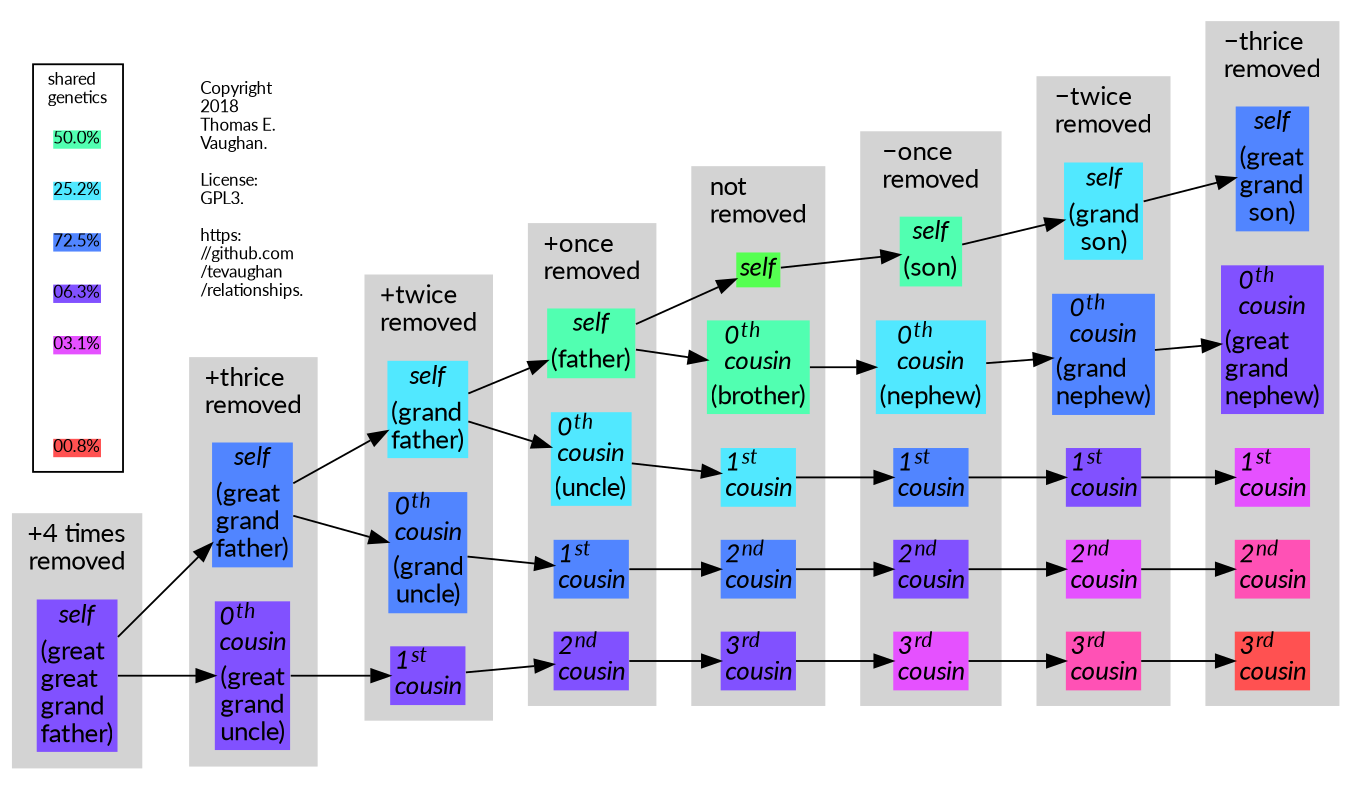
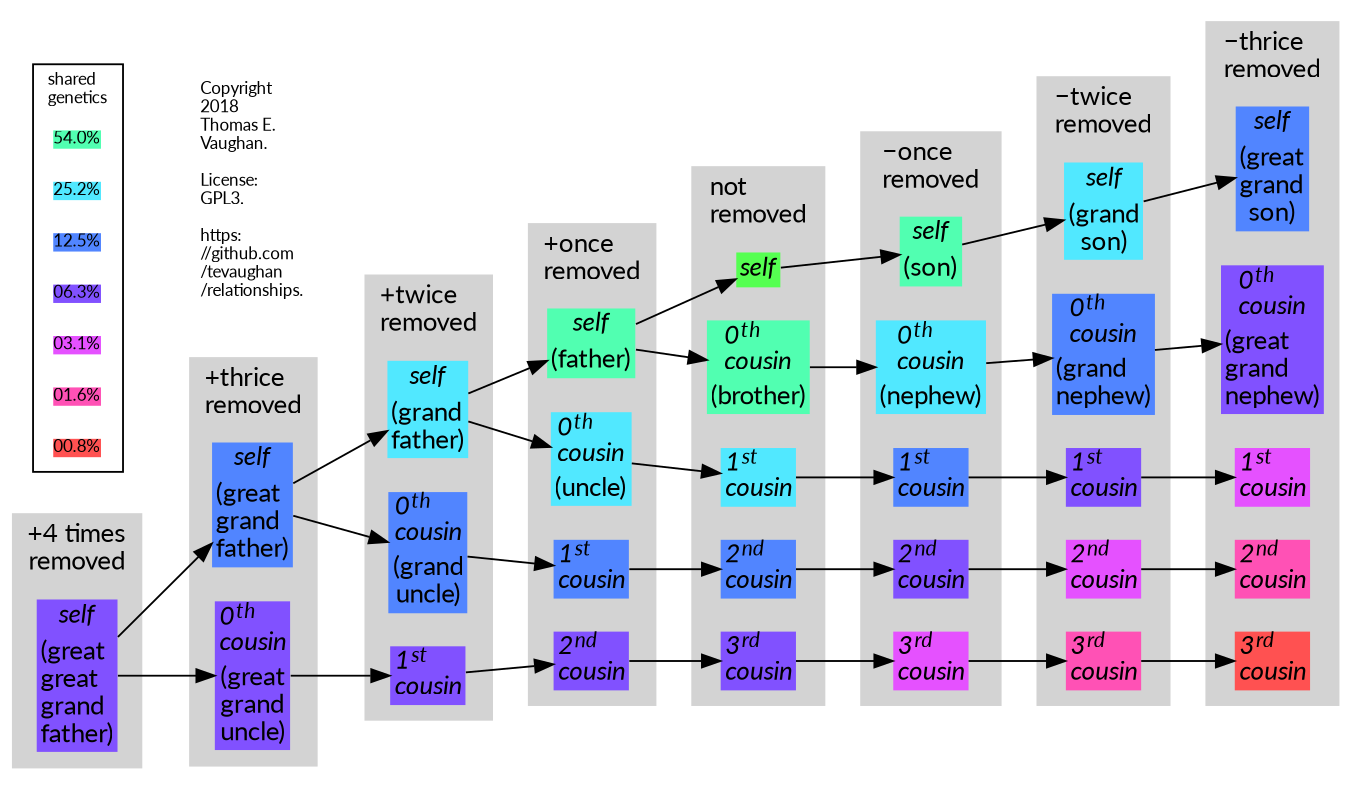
(77, 140) -> (77, 140)
(77, 242) -> (77, 242)
none -> (77, 397)
